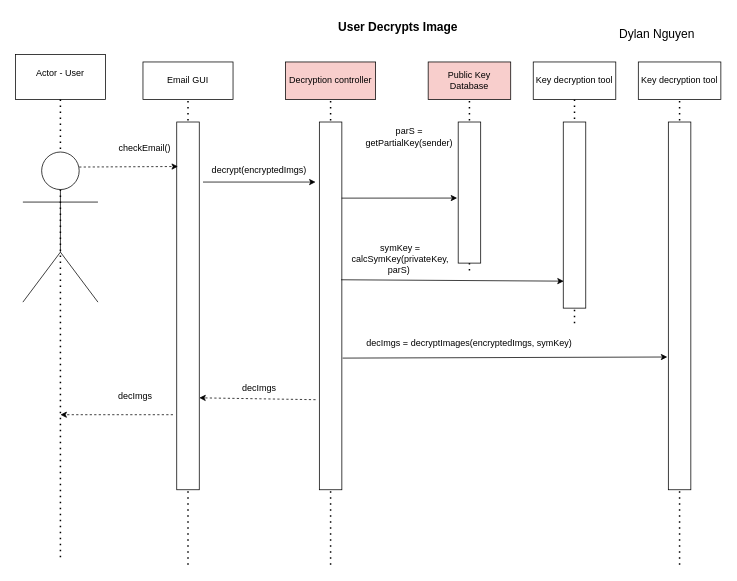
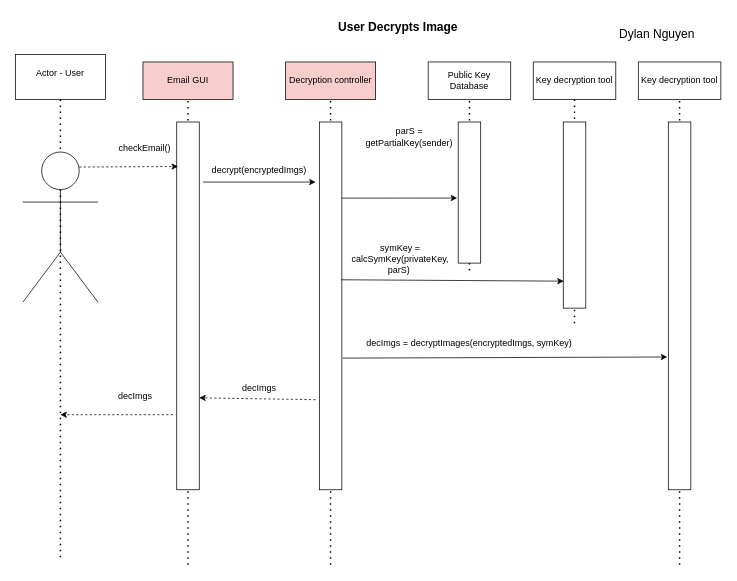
(188, 81) -> (188, 81)
(469, 81) -> (469, 81)
